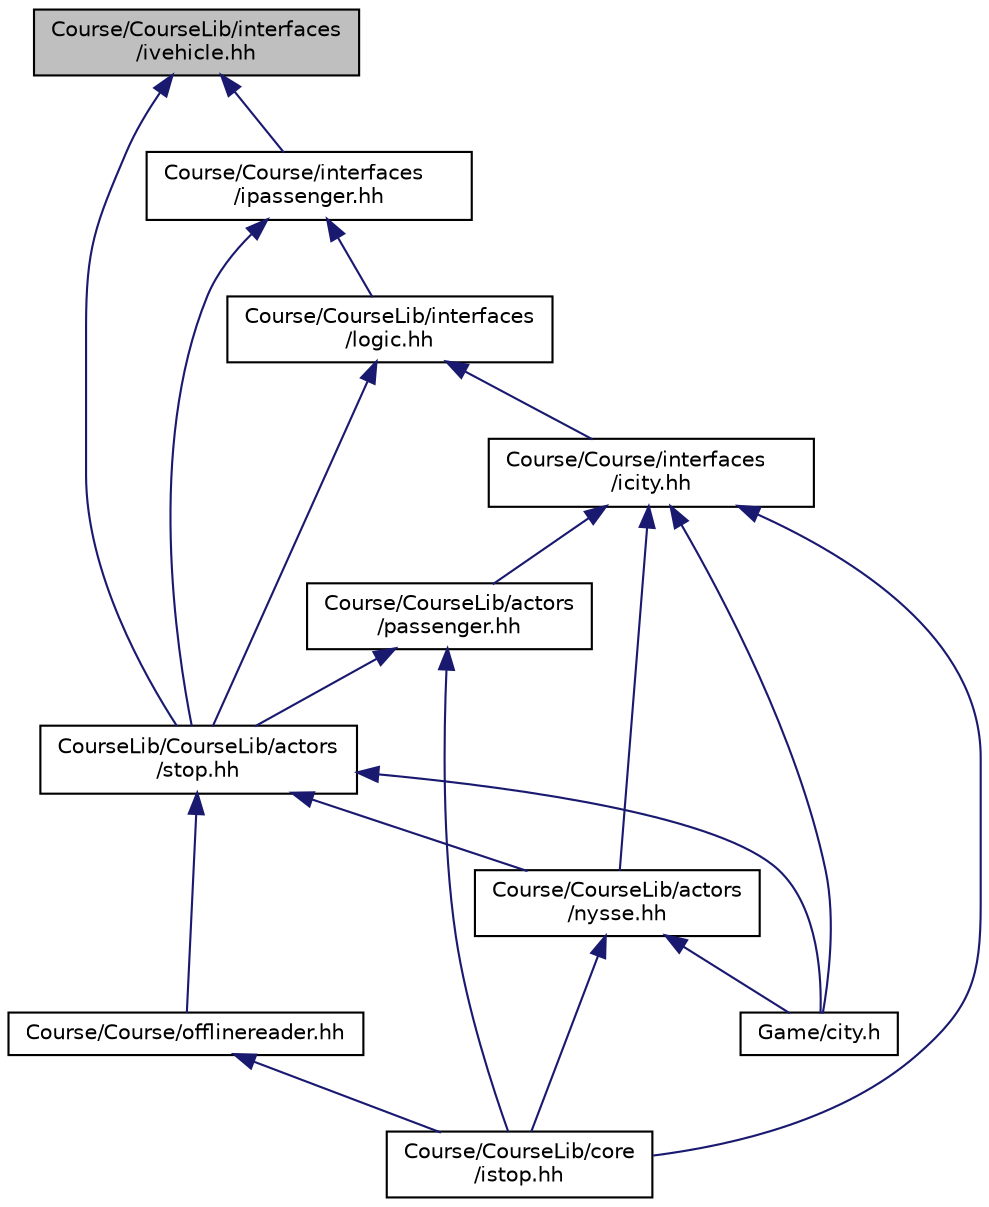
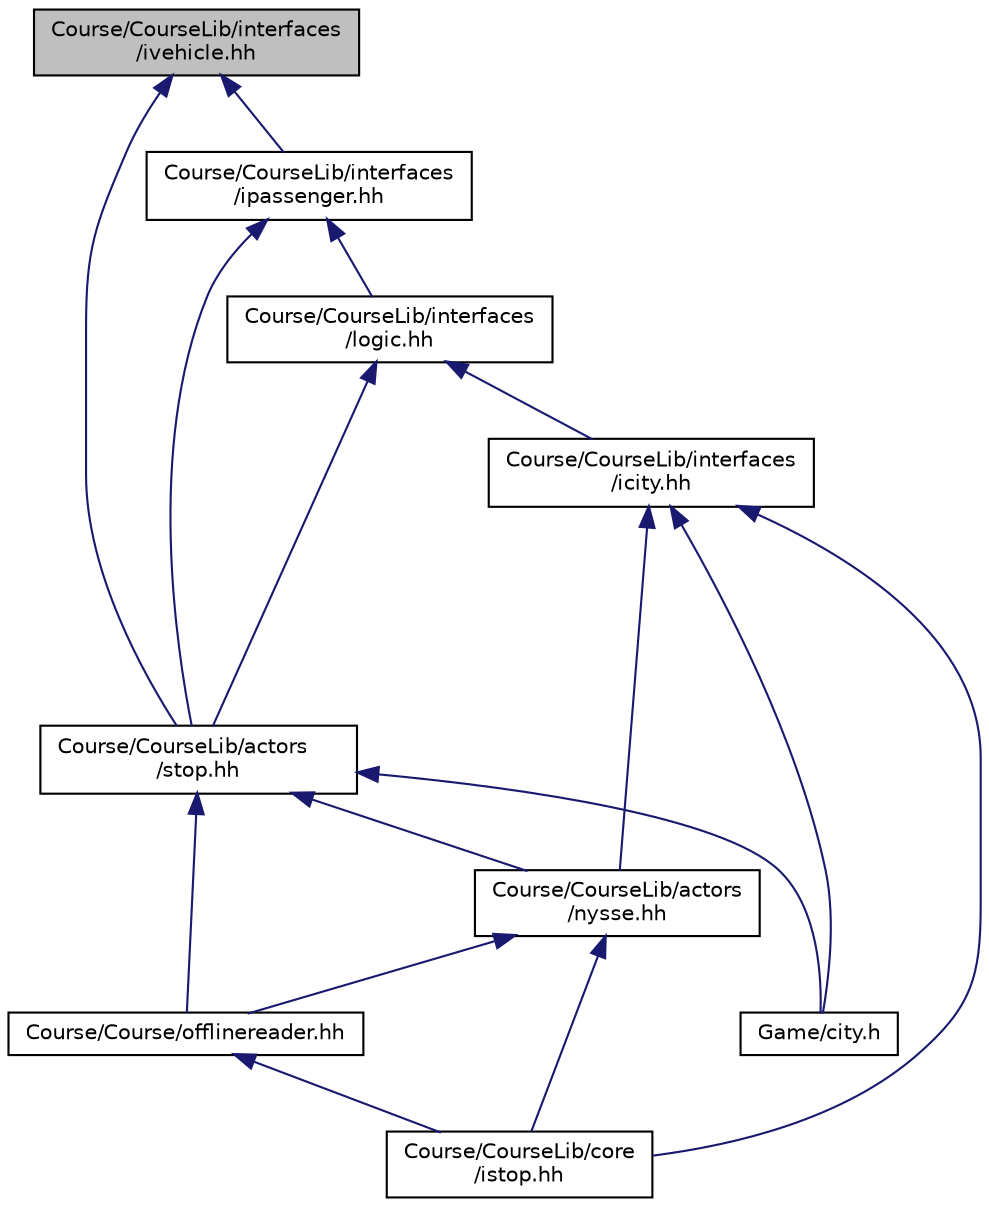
(309, 186) -> (309, 186)
(651, 473) -> (651, 473)
(449, 616) -> none
(199, 760) -> (199, 760)
(737, 980) -> (371, 977)
